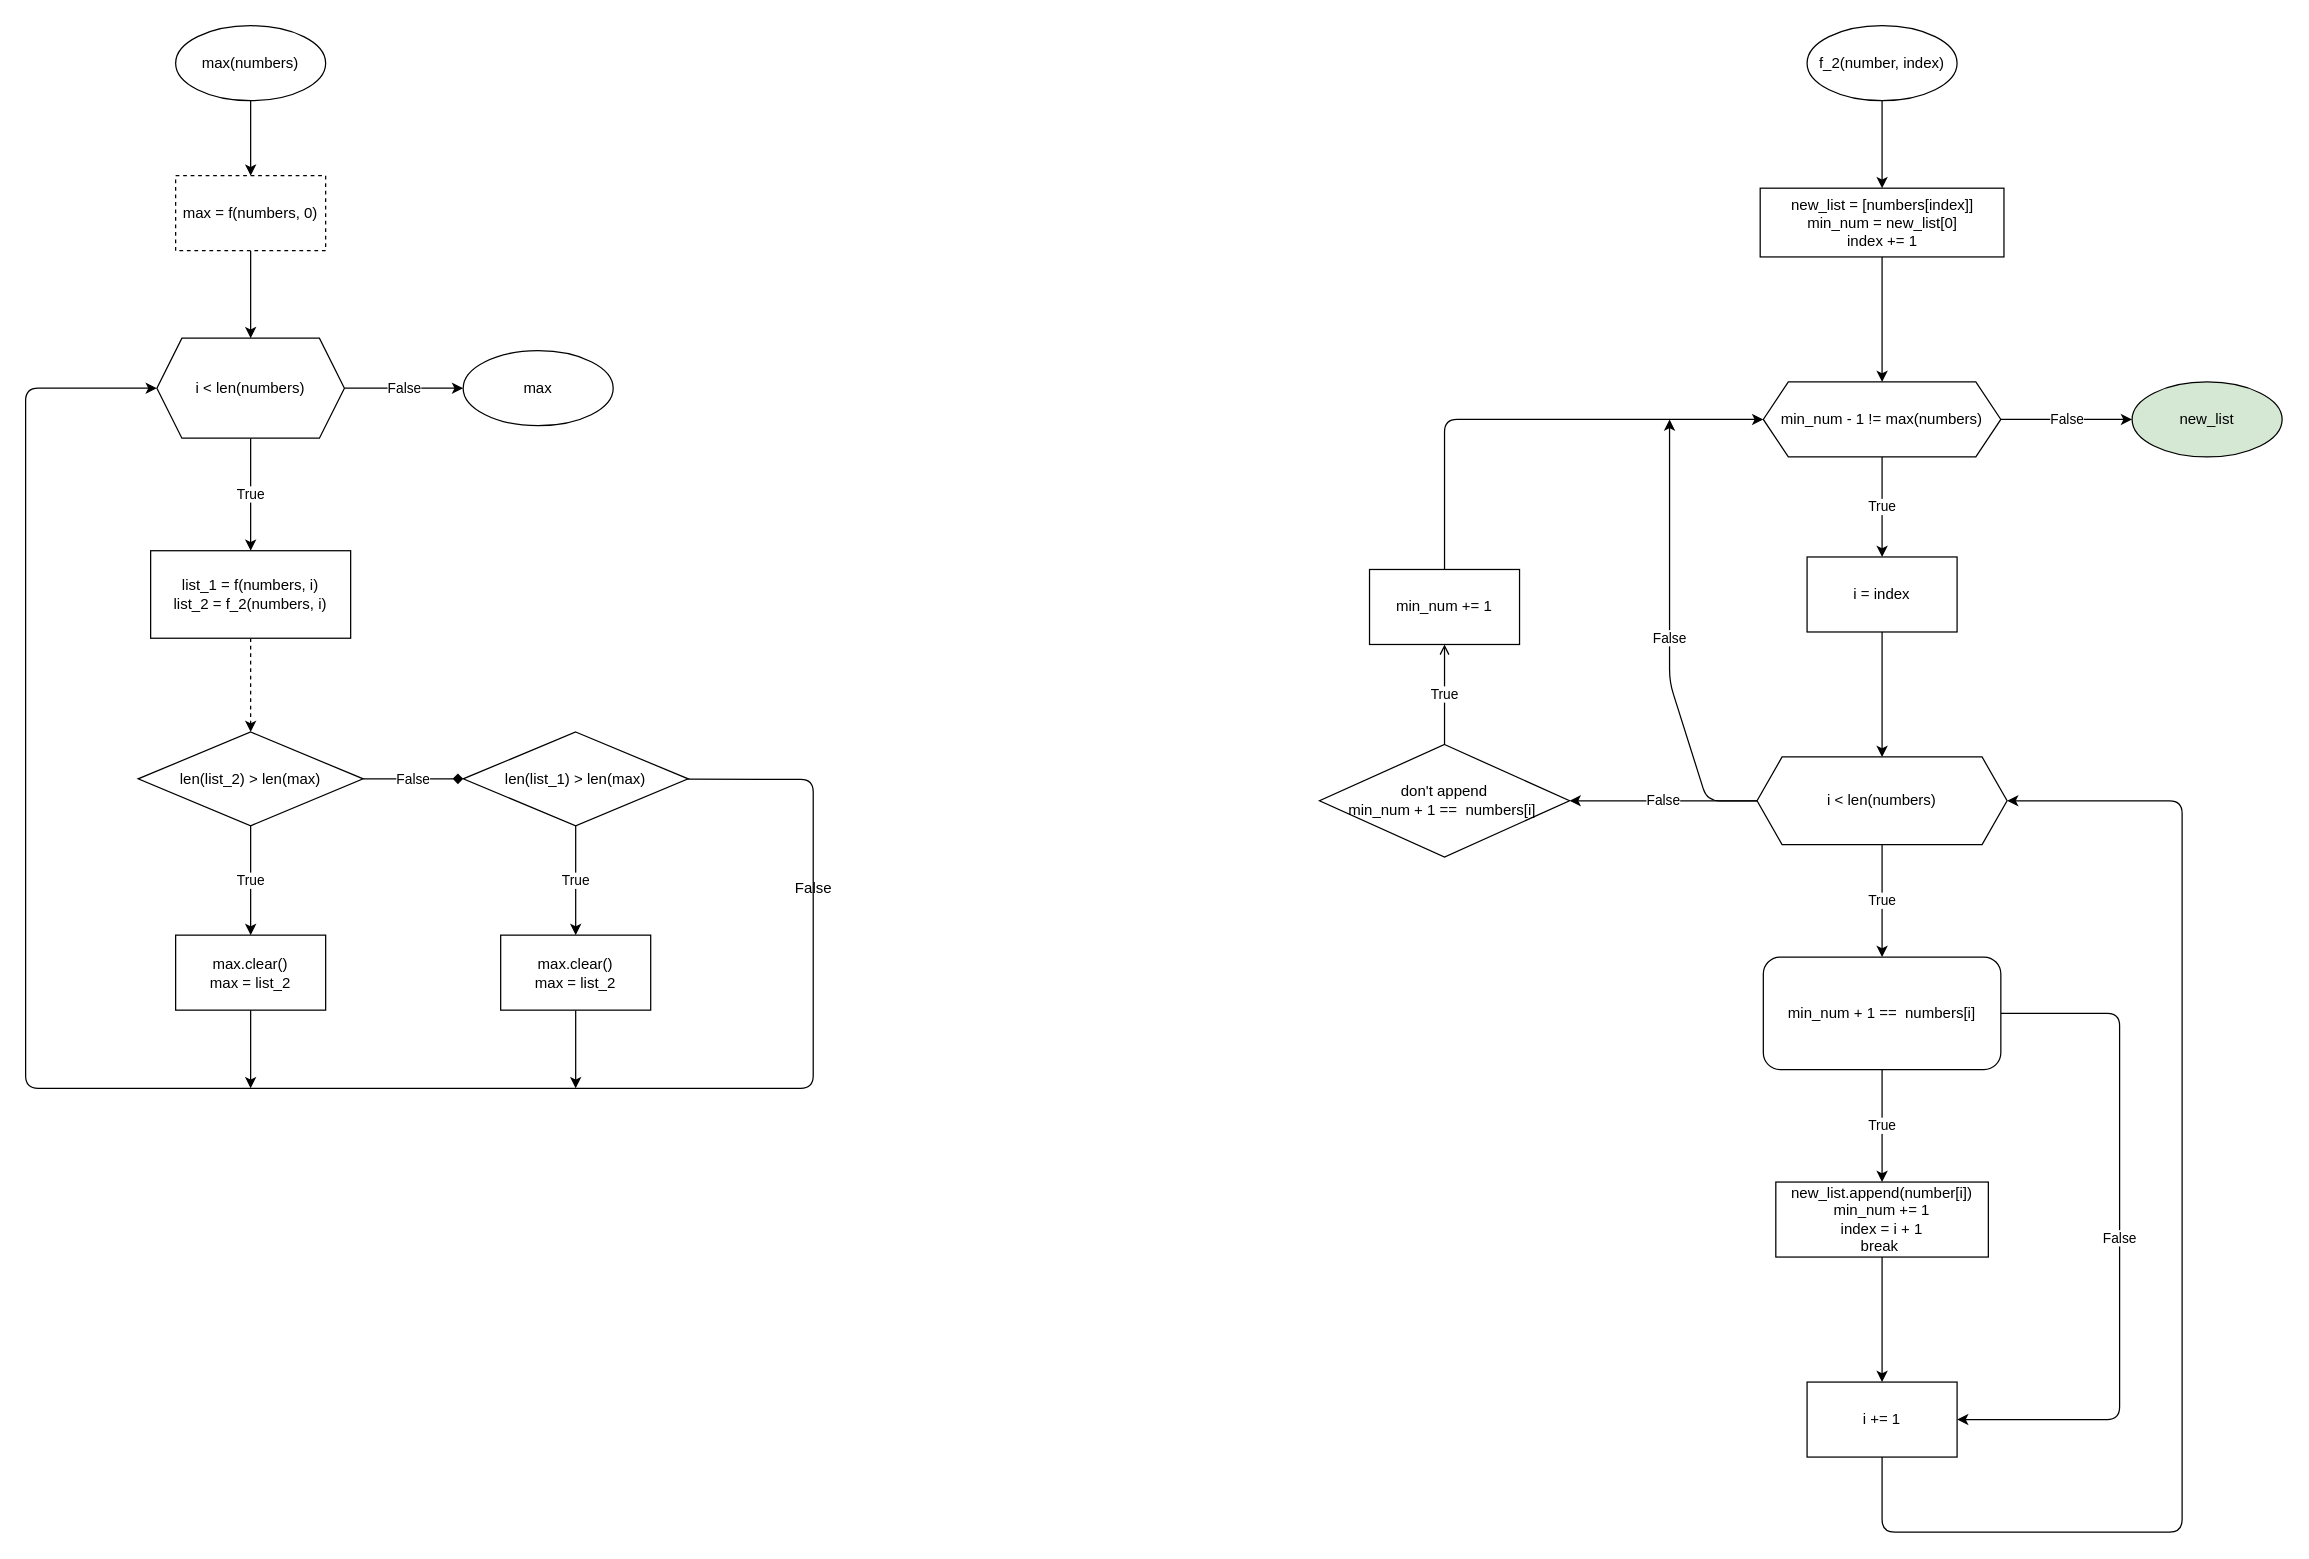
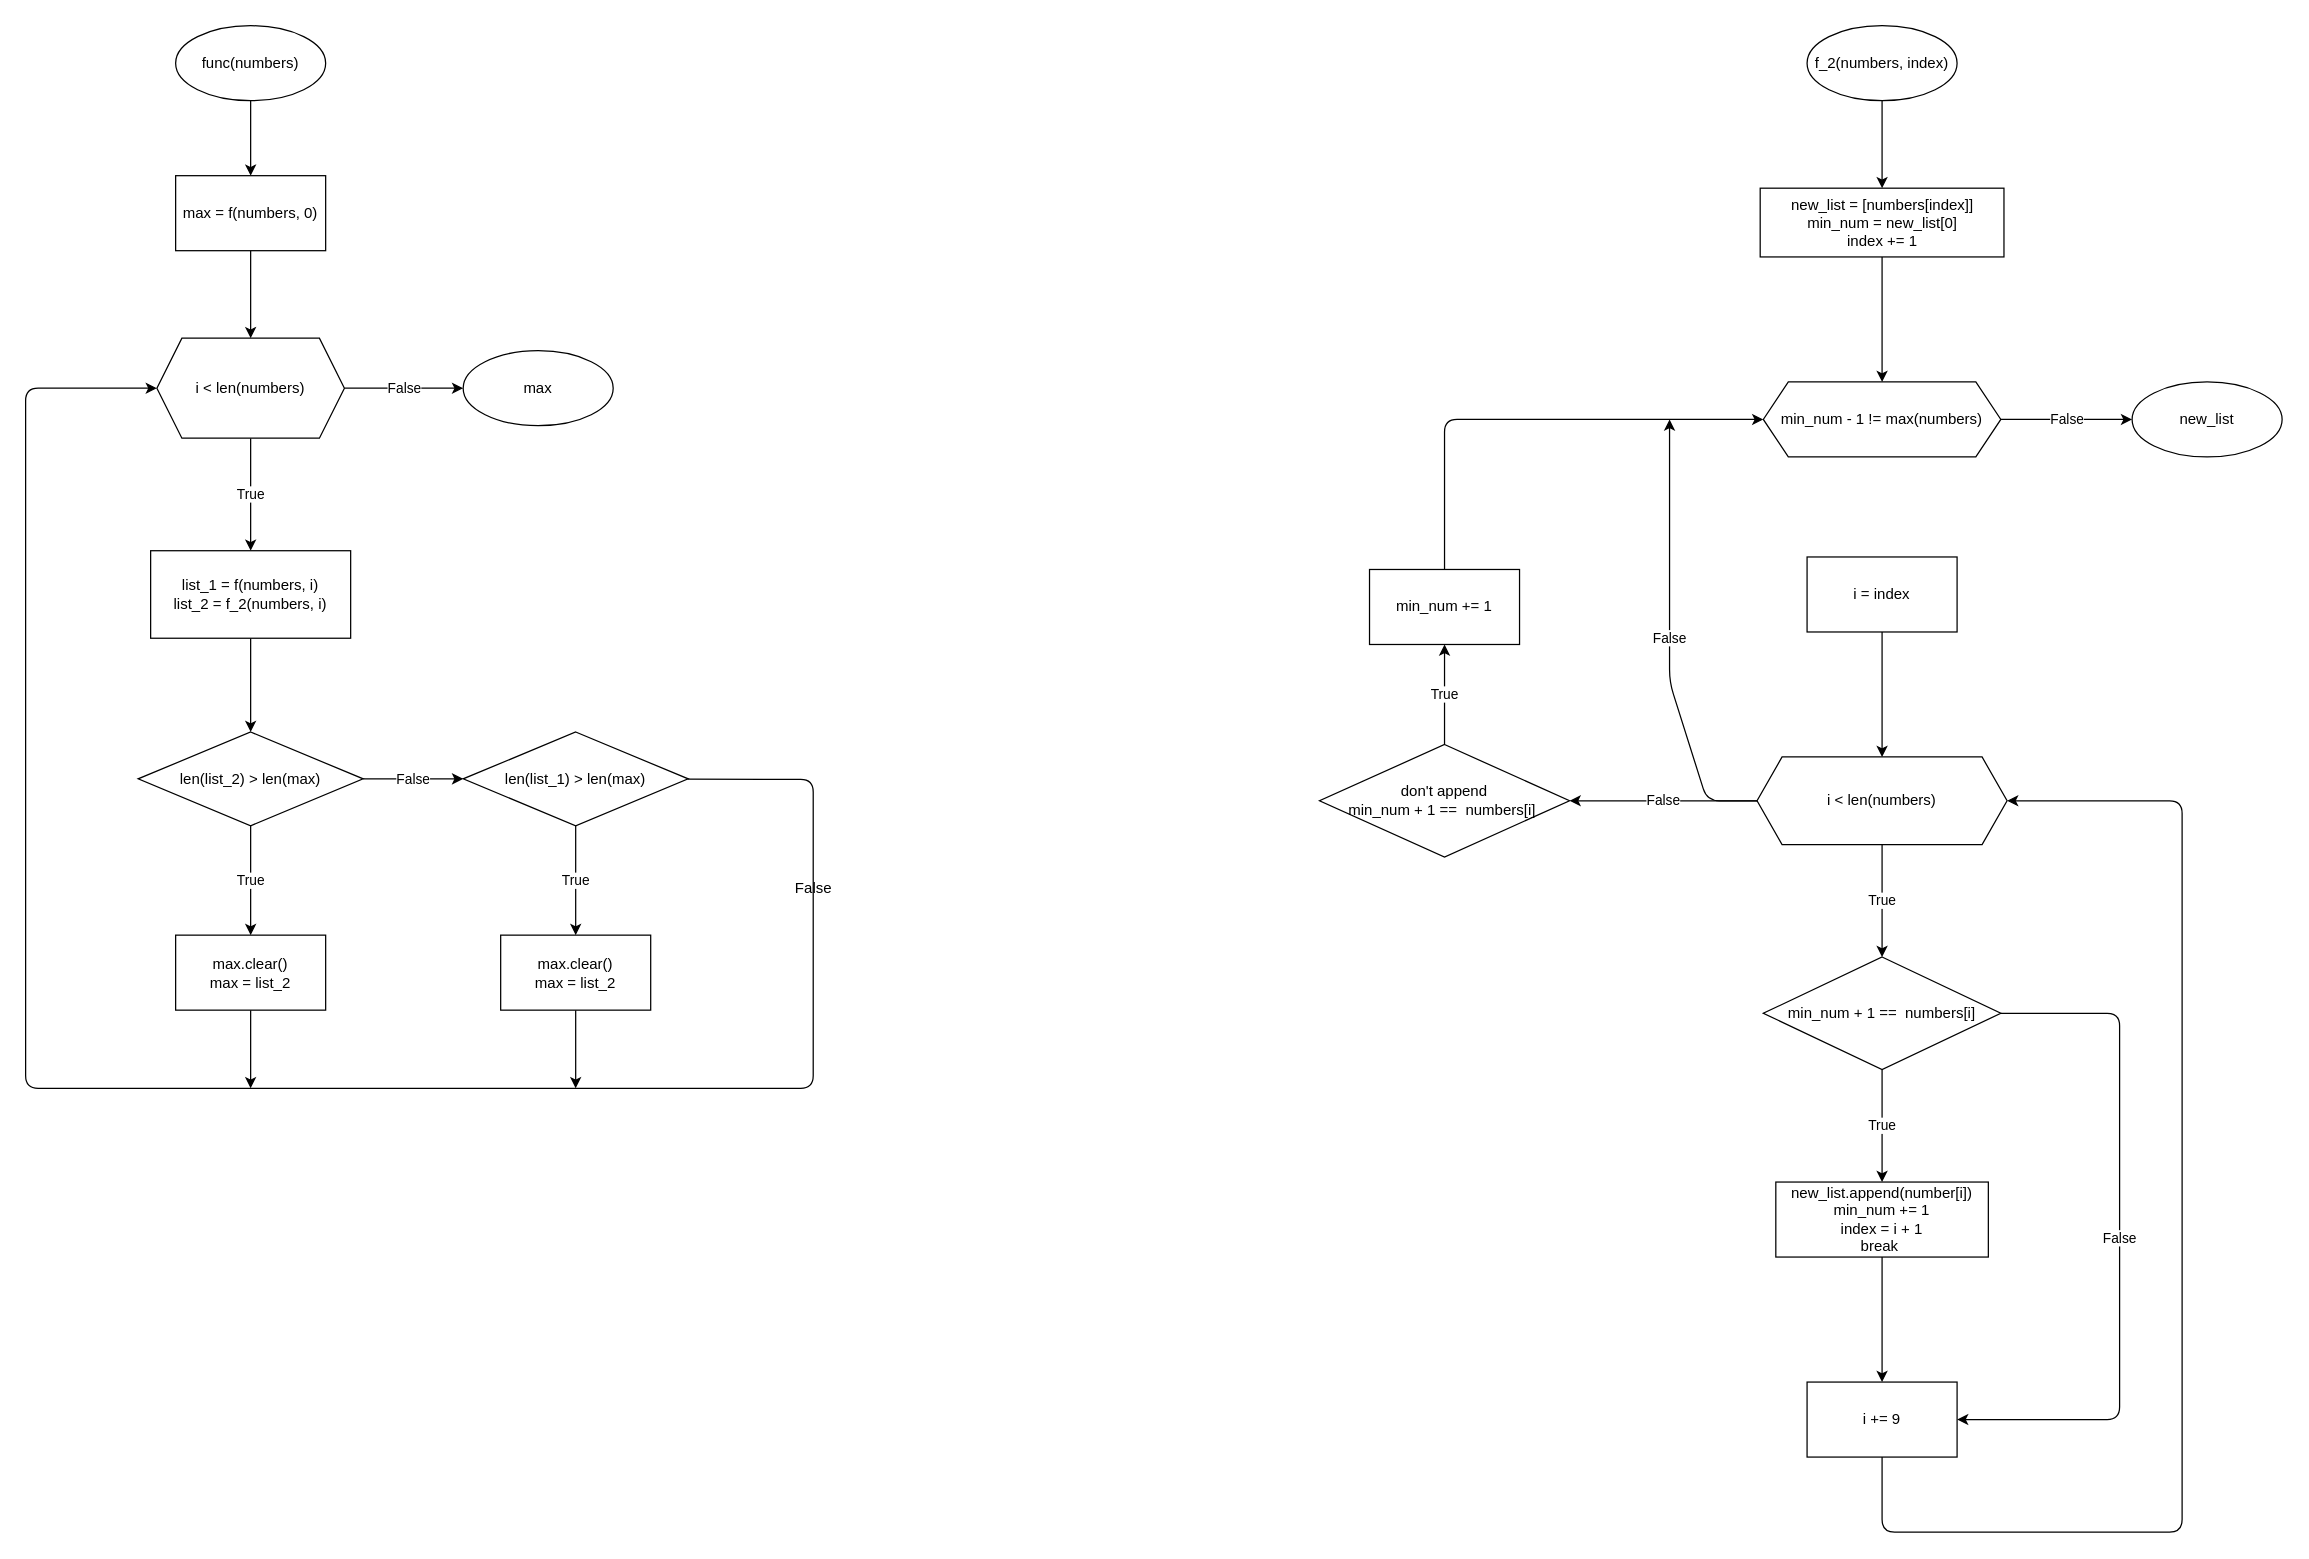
(251, 63) -> (251, 63)
(1882, 63) -> (1882, 63)
(251, 213) -> (251, 213)
(2207, 419) -> (2207, 419)
(1882, 503) -> none
(1444, 651) -> (1444, 654)
(251, 681) -> (251, 681)
(452, 779) -> (453, 779)
(1882, 1013) -> (1882, 1013)
(1882, 1419) -> (1882, 1419)
